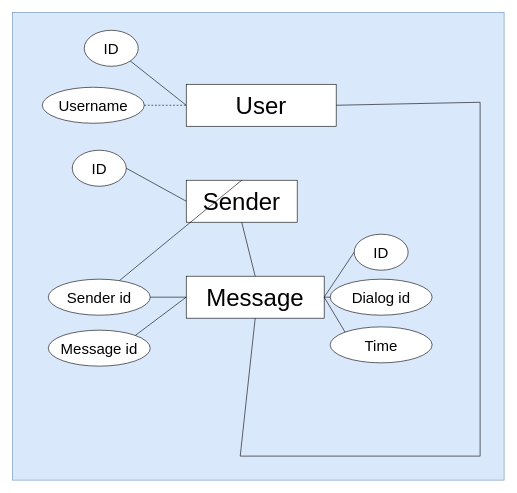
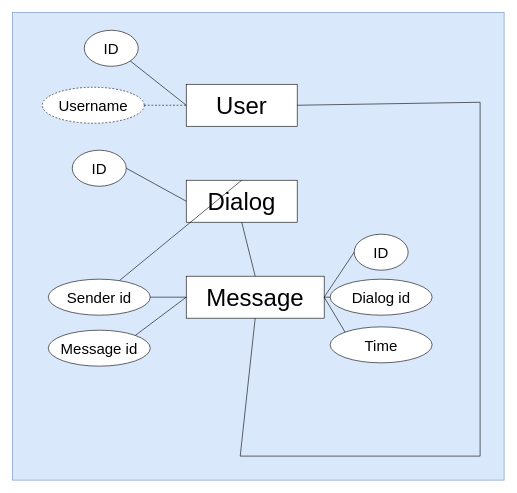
(93, 105) -> (93, 105)
(261, 105) -> (242, 105)
(242, 201) -> (242, 201)
